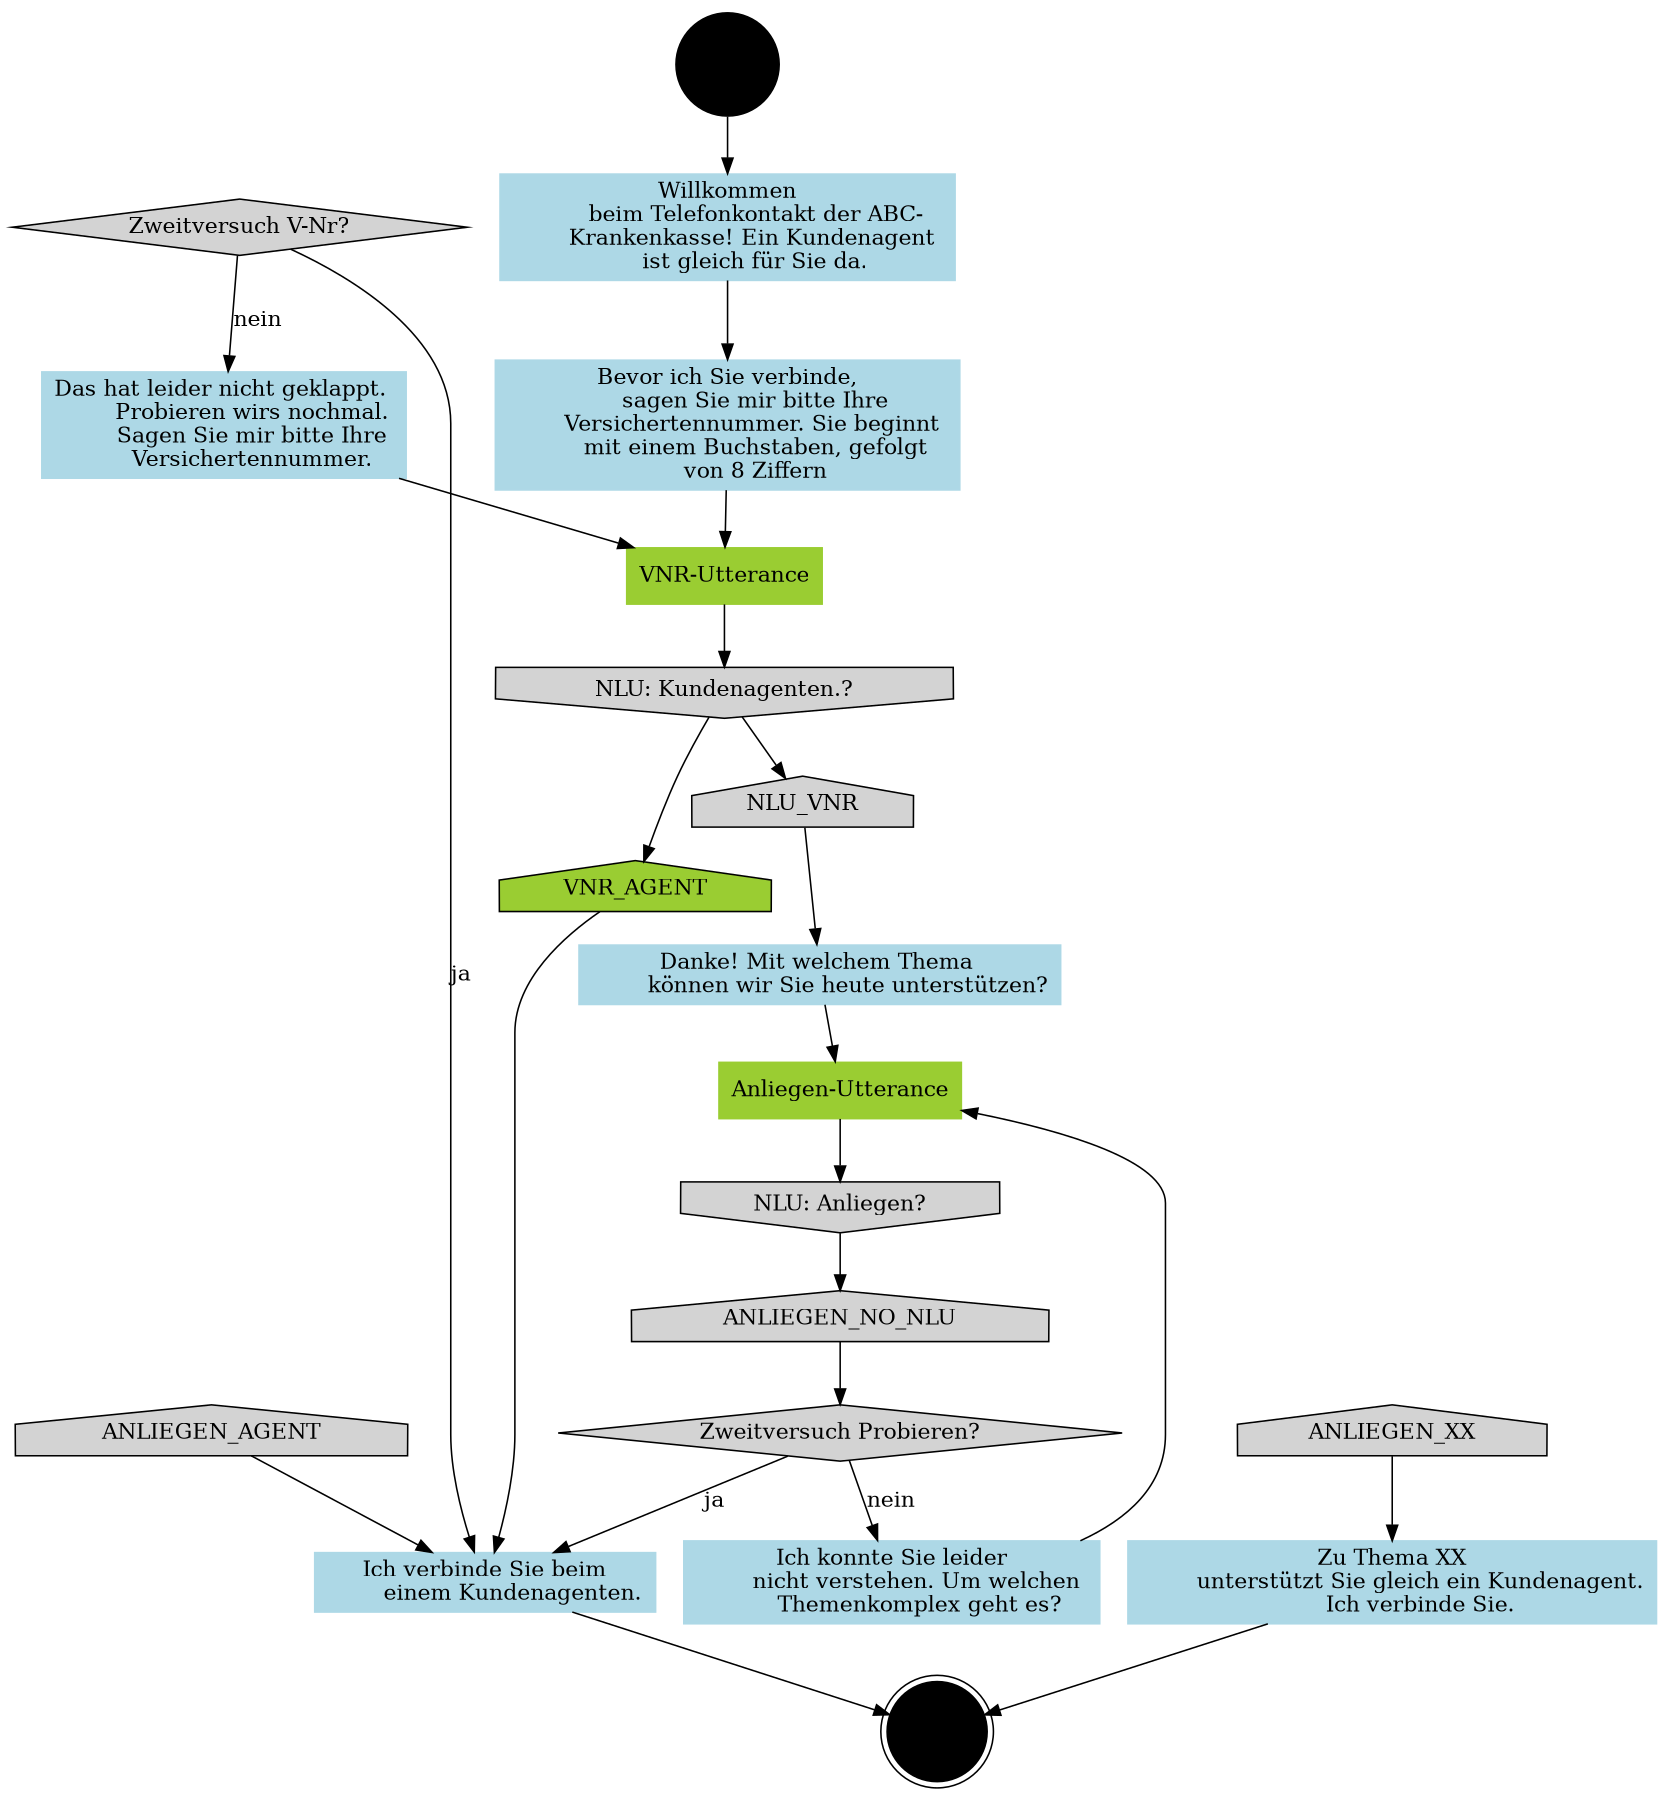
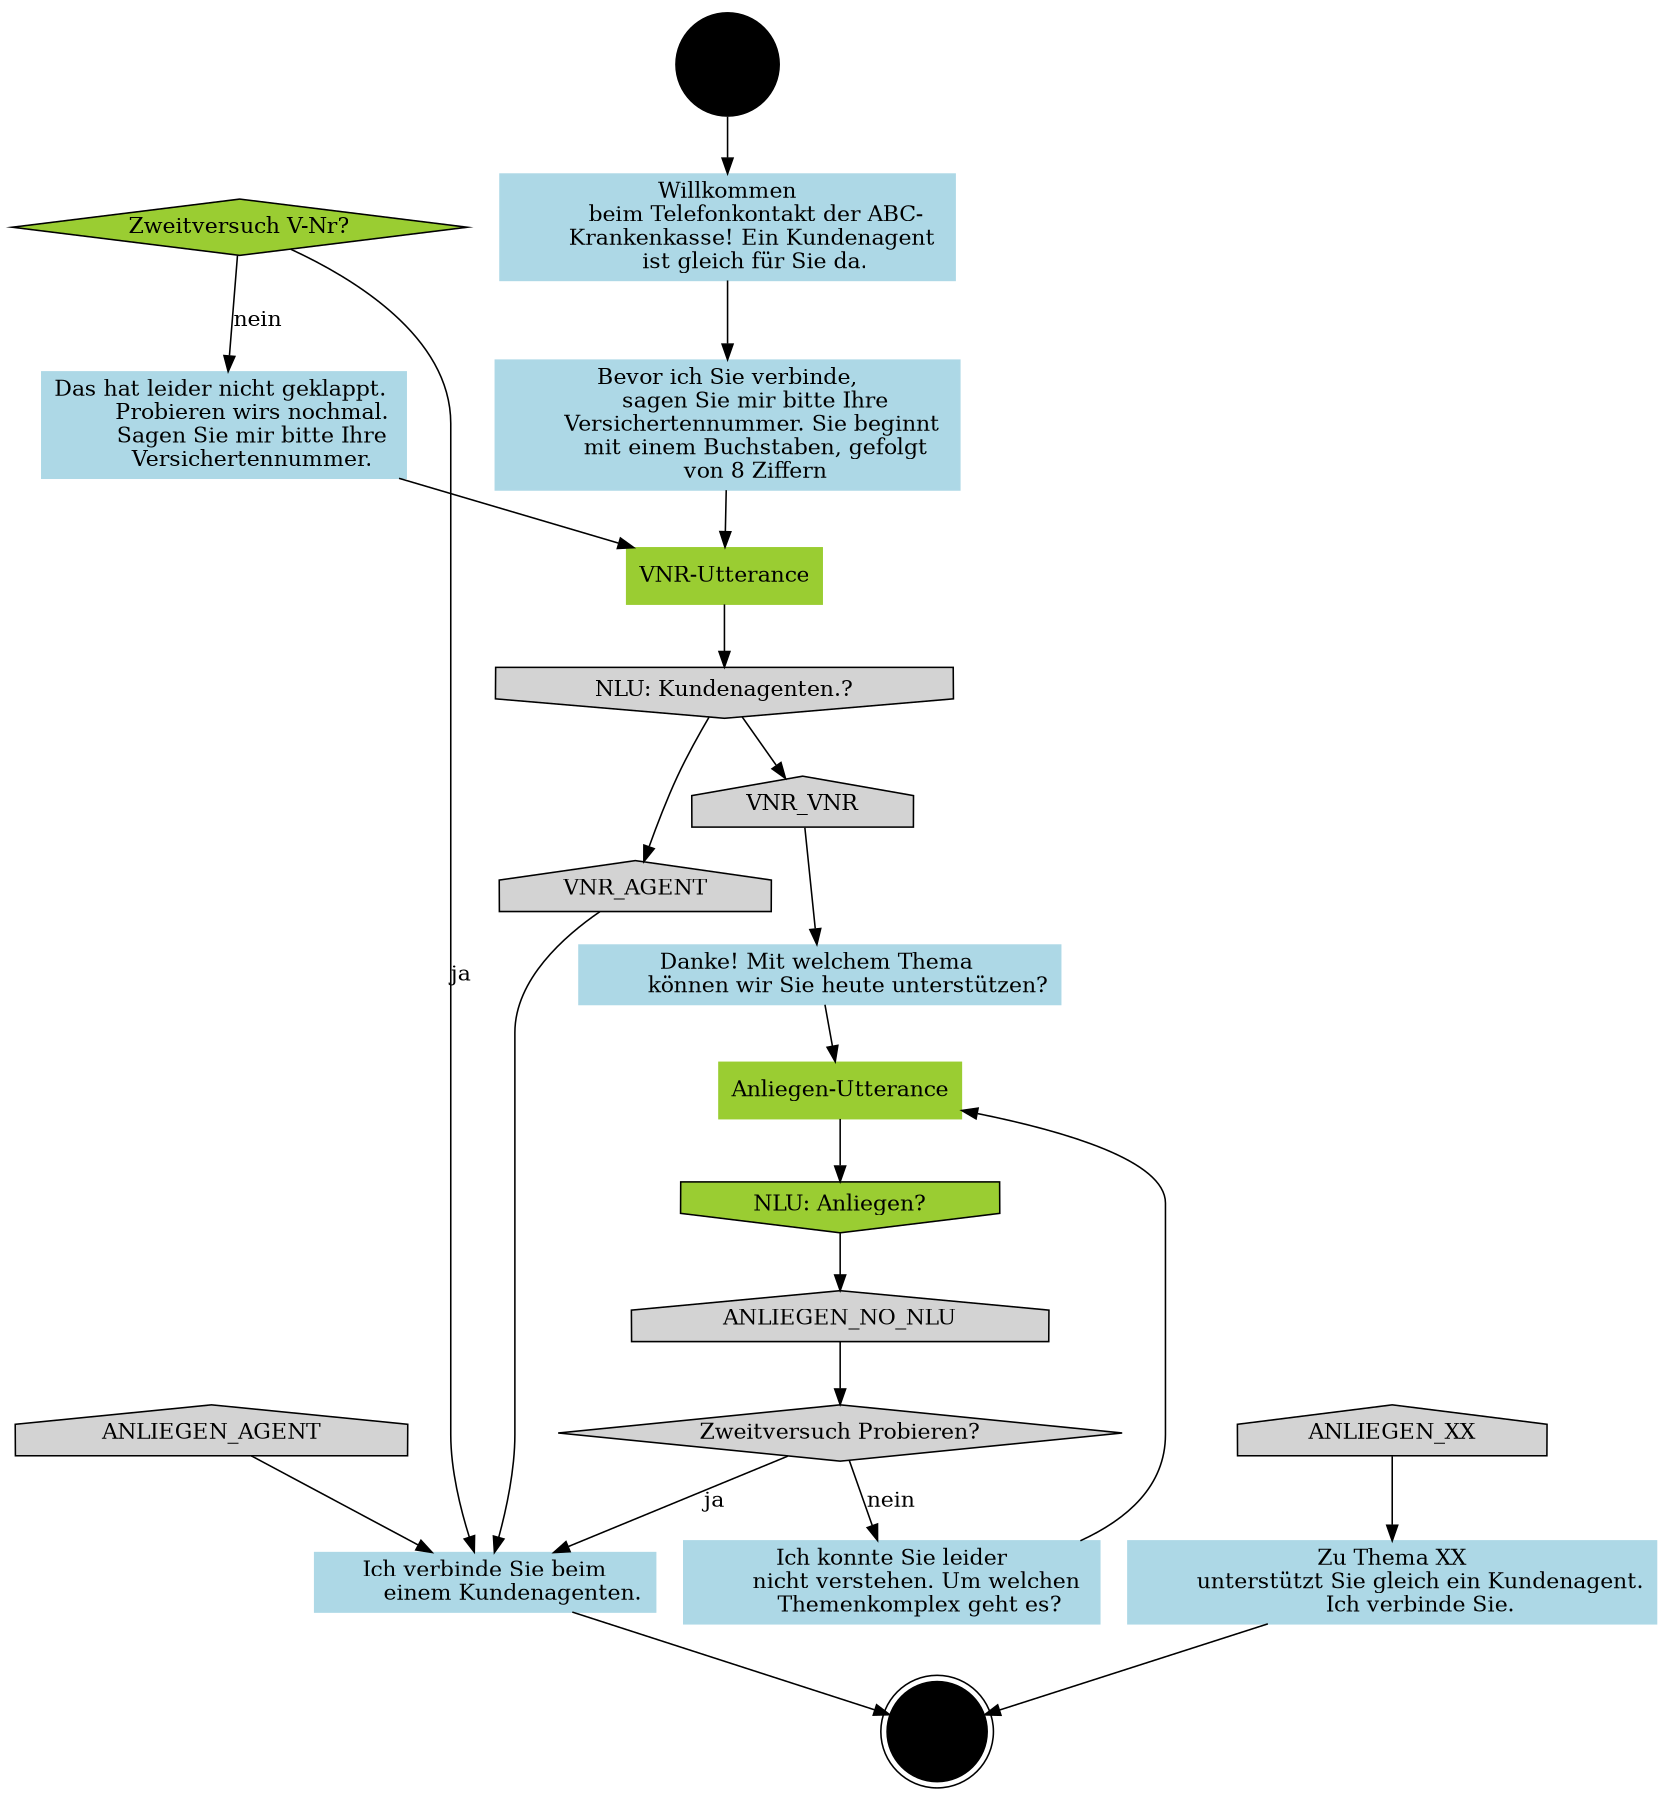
(240, 227) -> (240, 227)
(803, 804) -> (803, 804)
(635, 889) -> (635, 889)
(840, 1205) -> (840, 1205)
